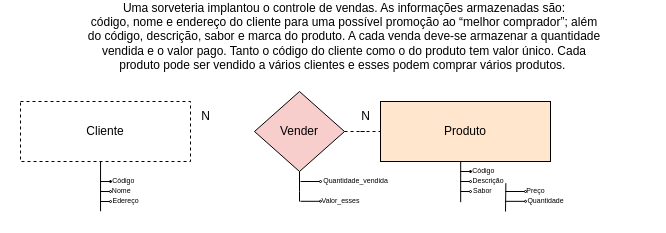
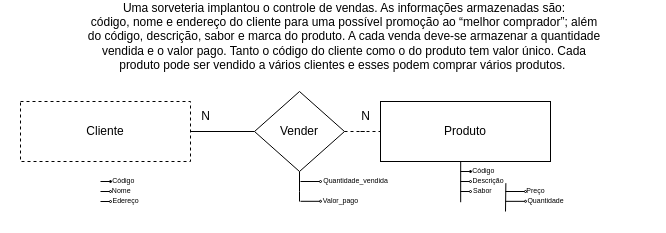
none -> (223, 132)
(300, 132) -> (300, 132)
(466, 132) -> (466, 132)
(101, 186) -> none
(341, 202) -> (341, 202)
